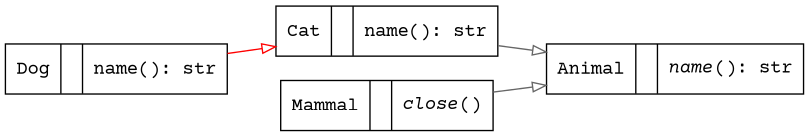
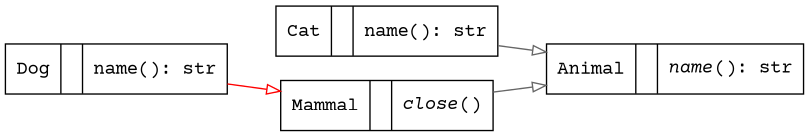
(245, 51) -> (247, 87)
